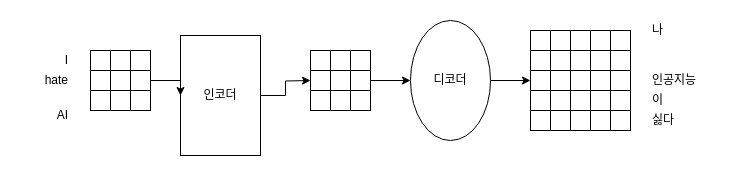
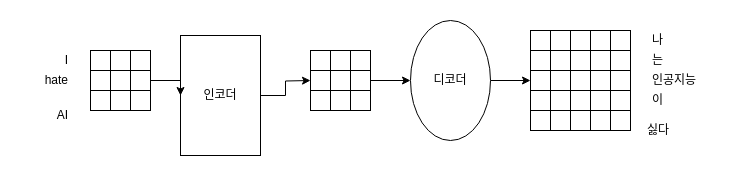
(681, 31) -> (681, 41)
none -> (681, 61)
(681, 121) -> (676, 131)
